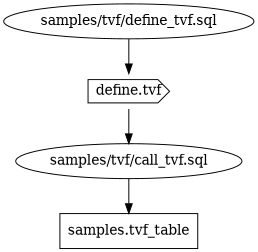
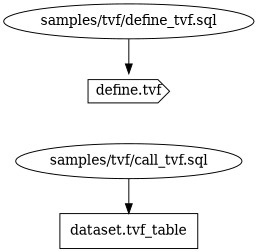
(129, 121) -> none
(129, 231) -> (129, 231)
